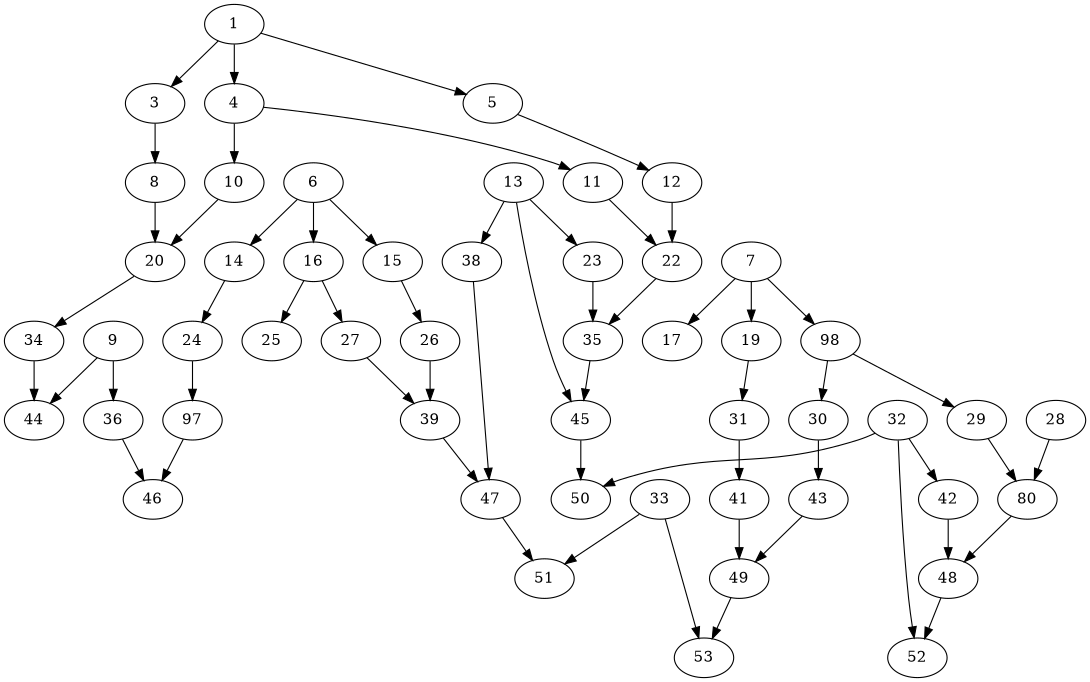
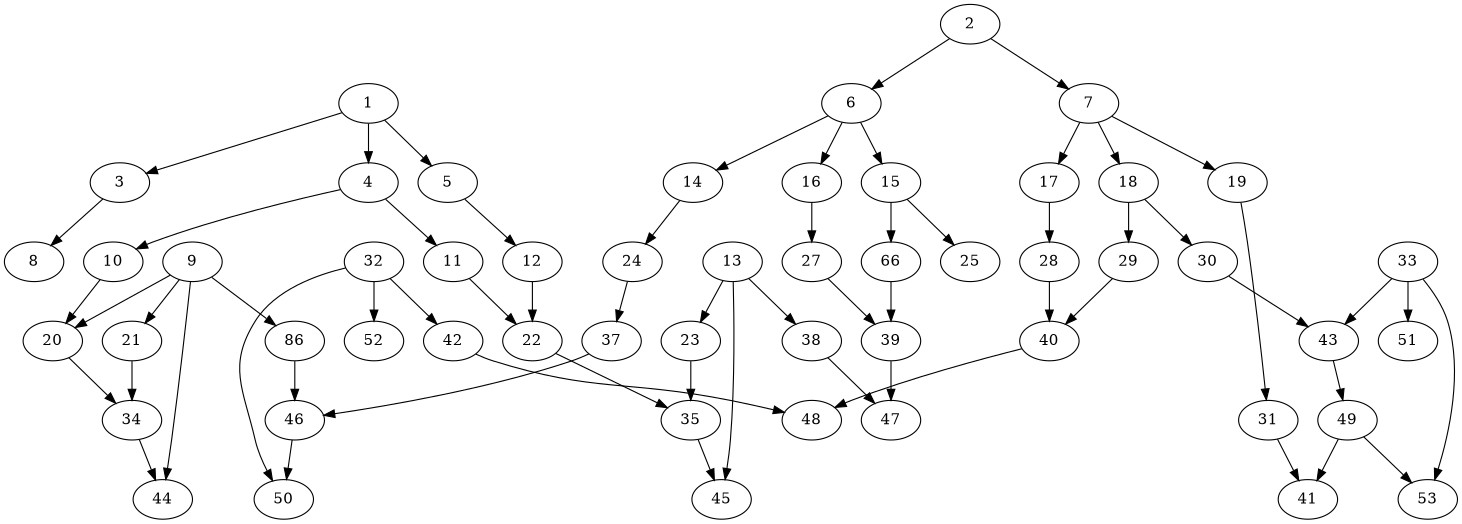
none -> (970, 24)
(155, 217) -> (128, 299)
none -> (1049, 217)
(295, 296) -> (927, 218)
none -> (1372, 297)
none -> (132, 341)
(430, 341) -> (891, 262)
(831, 341) -> (1129, 183)
(113, 420) -> (295, 341)
(193, 420) -> (612, 341)
(581, 454) -> (290, 454)
(1027, 499) -> (1049, 341)
(514, 534) -> none
(739, 534) -> (1330, 455)
(935, 613) -> none
